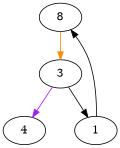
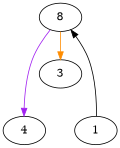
(45, 99) -> (30, 67)
(76, 99) -> none
